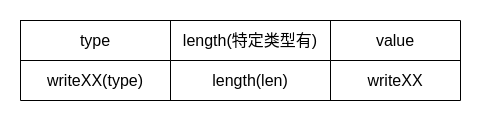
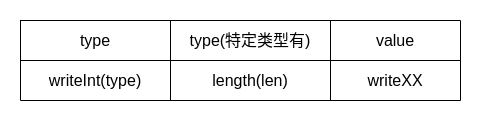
(251, 41) -> (251, 41)
(96, 81) -> (96, 81)
